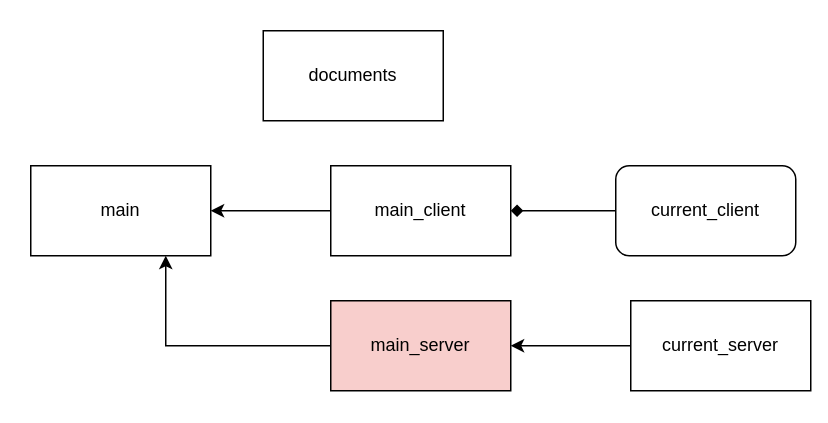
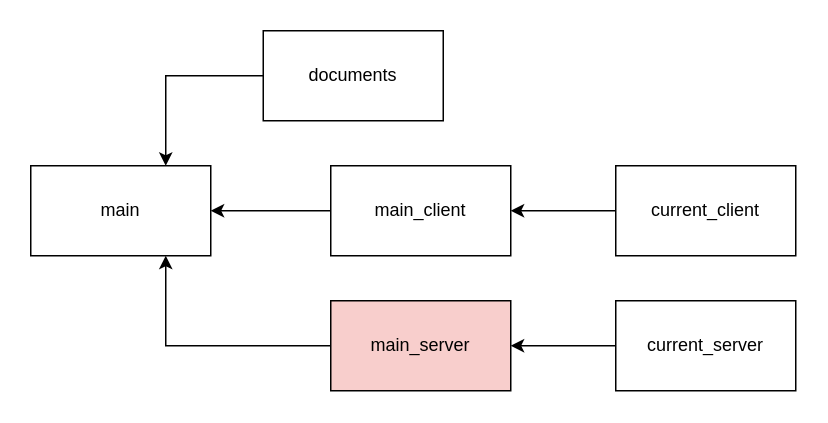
none -> (175, 76)
(523, 211) -> (522, 211)
(706, 211) -> (706, 211)
(721, 346) -> (706, 346)
